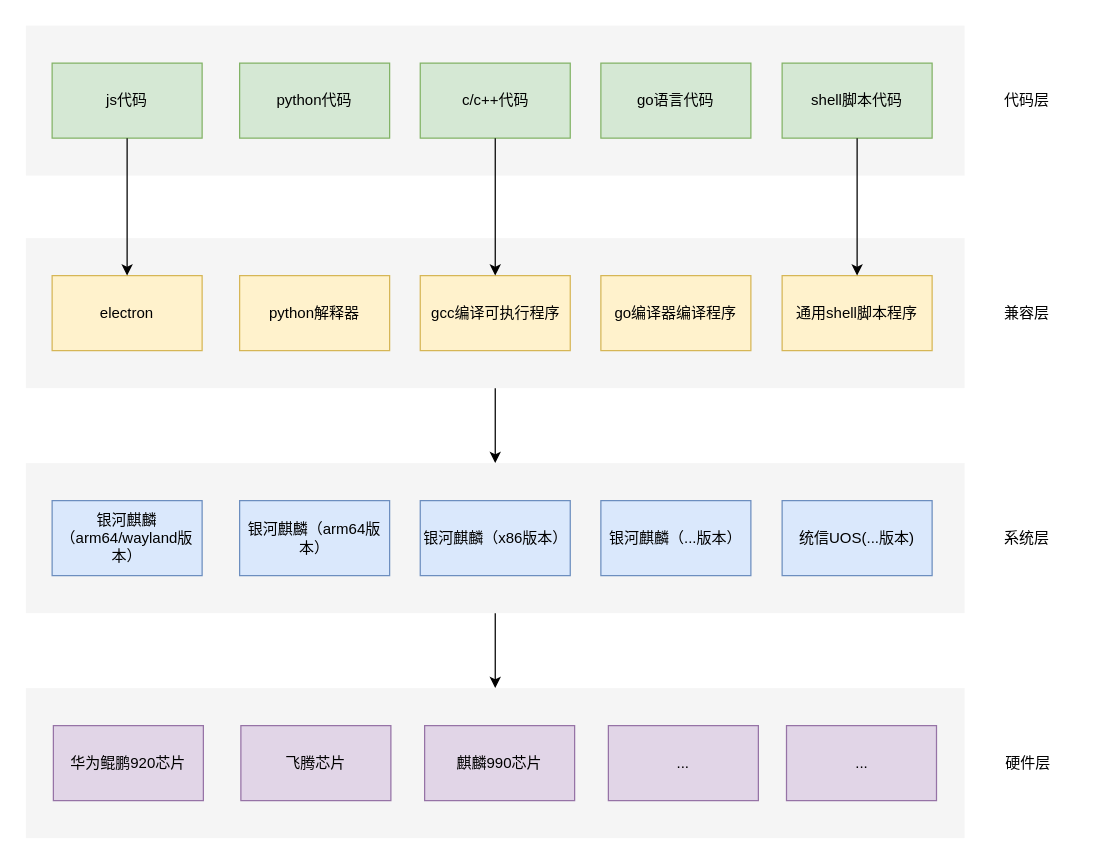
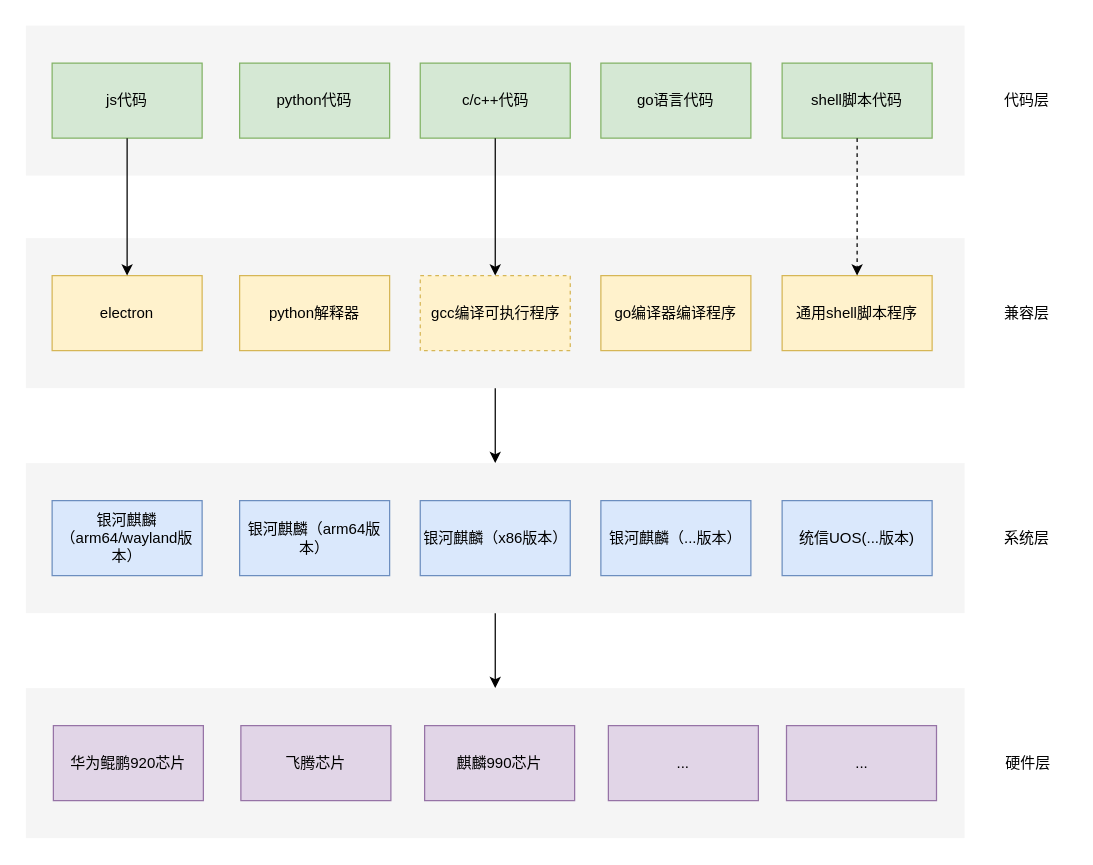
(857, 203) -> (857, 203)
(495, 313) -> (495, 313)
